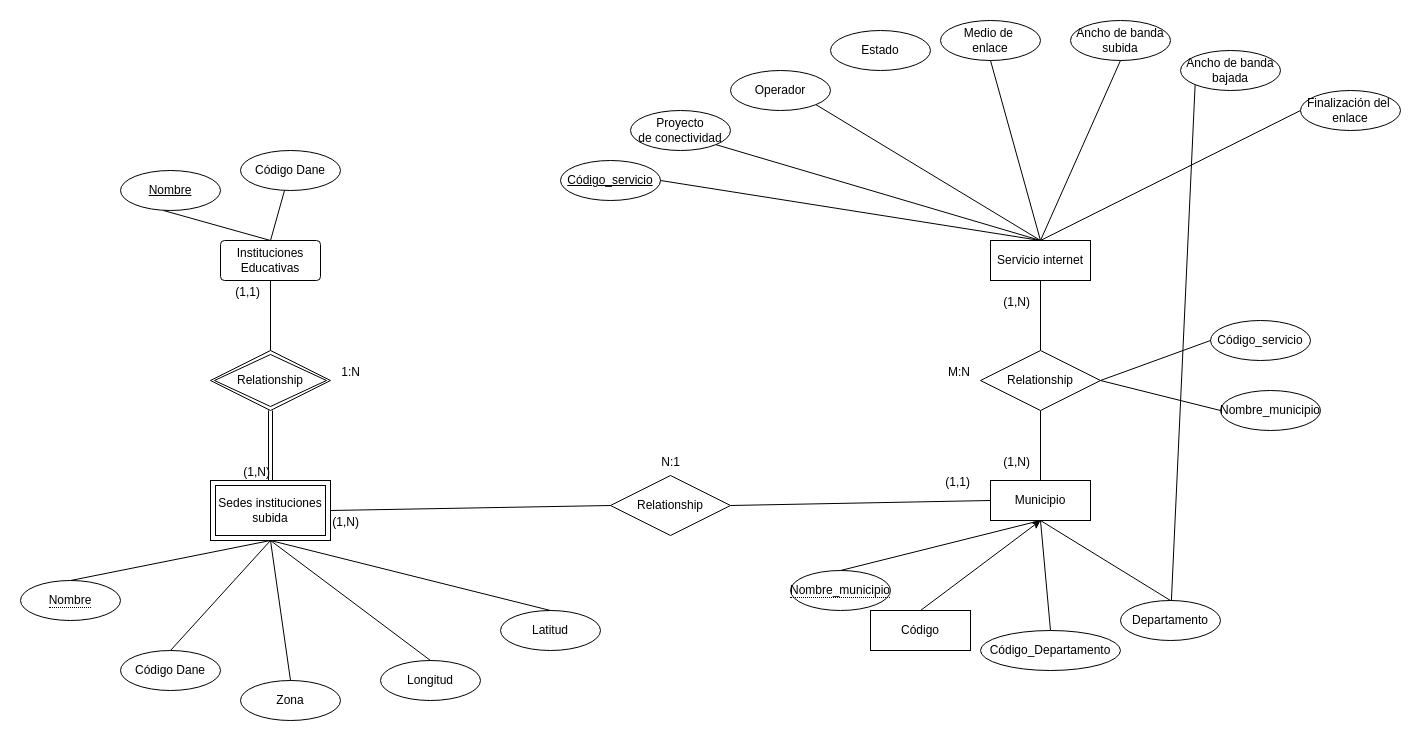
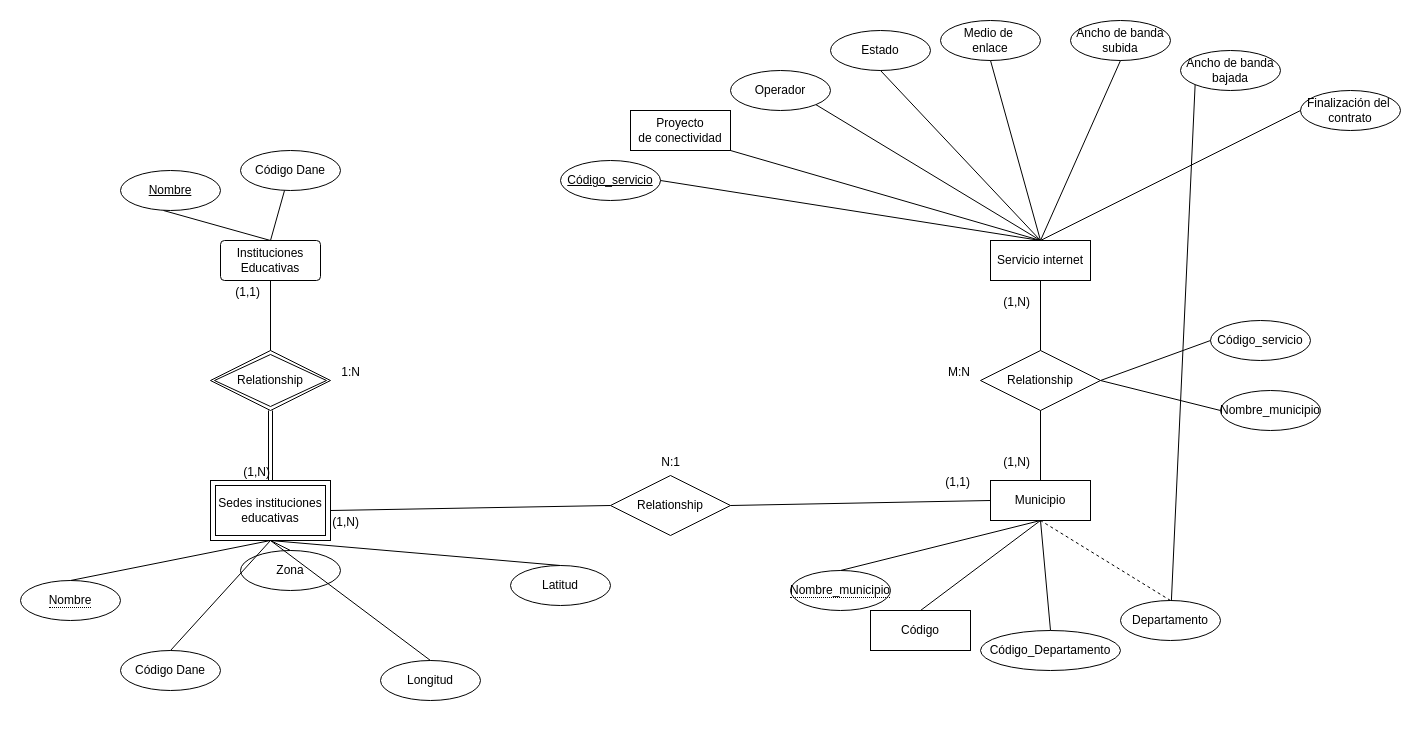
(1351, 111) -> (1351, 111)
(681, 131) -> (681, 131)
none -> (958, 153)
(271, 511) -> (271, 511)
(1034, 526) -> (1036, 524)
(1106, 561) -> (1106, 561)
(551, 631) -> (561, 586)
(291, 701) -> (291, 571)
